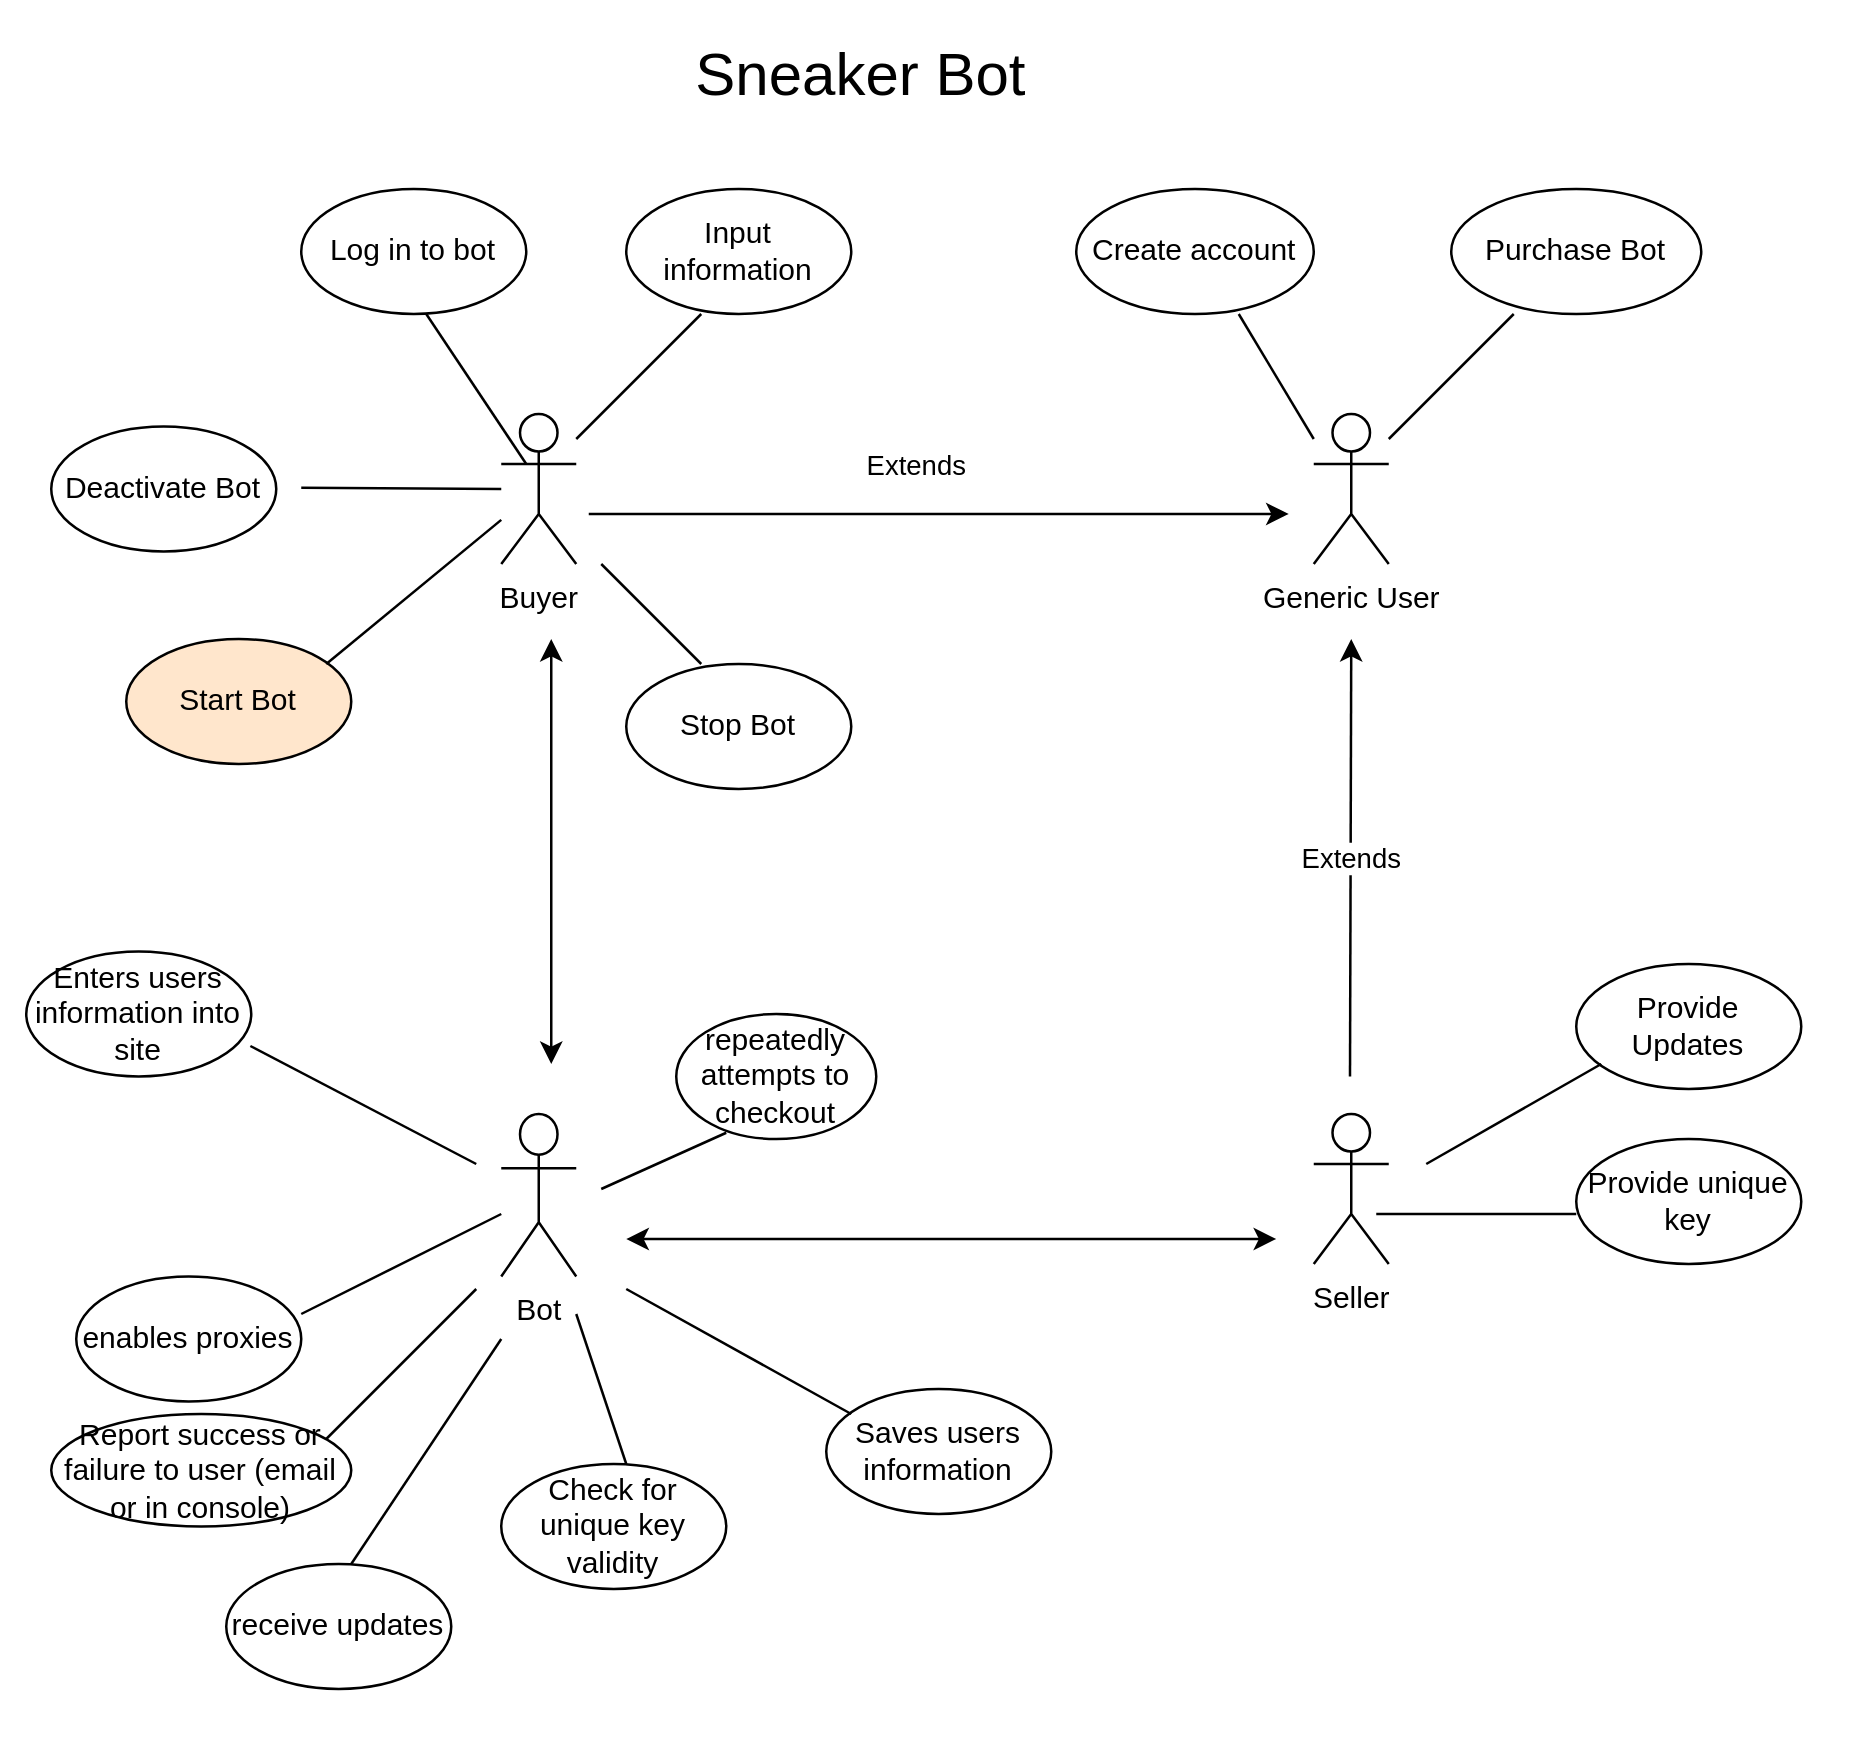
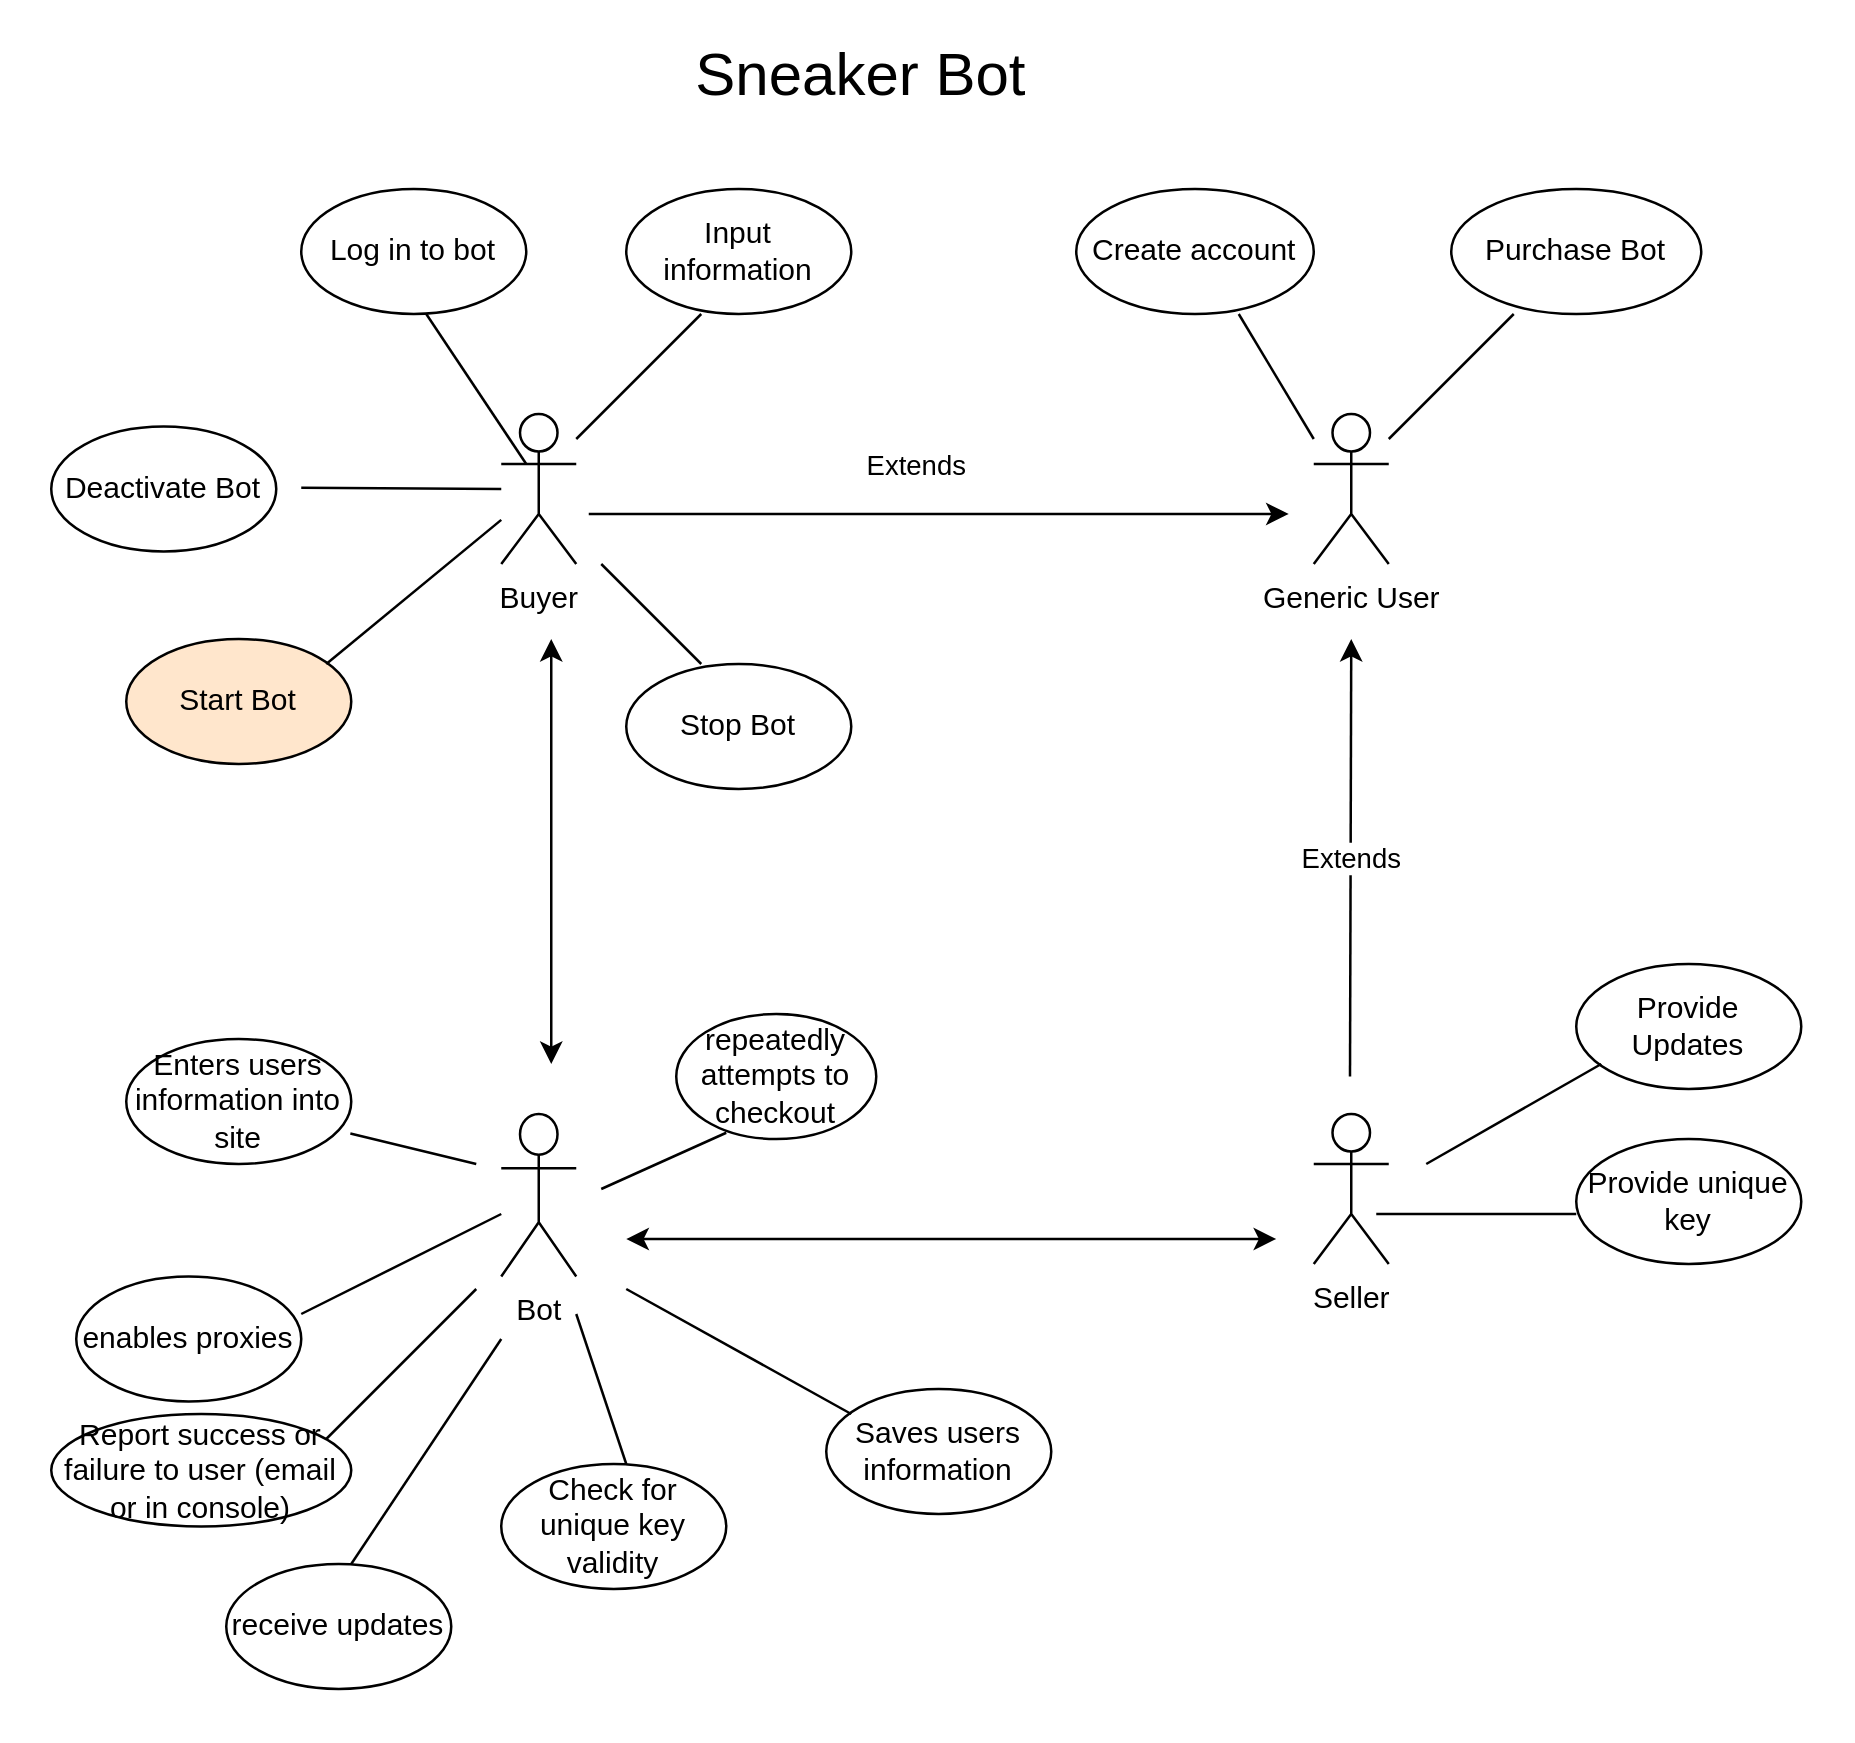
(139, 1014) -> (239, 1101)
